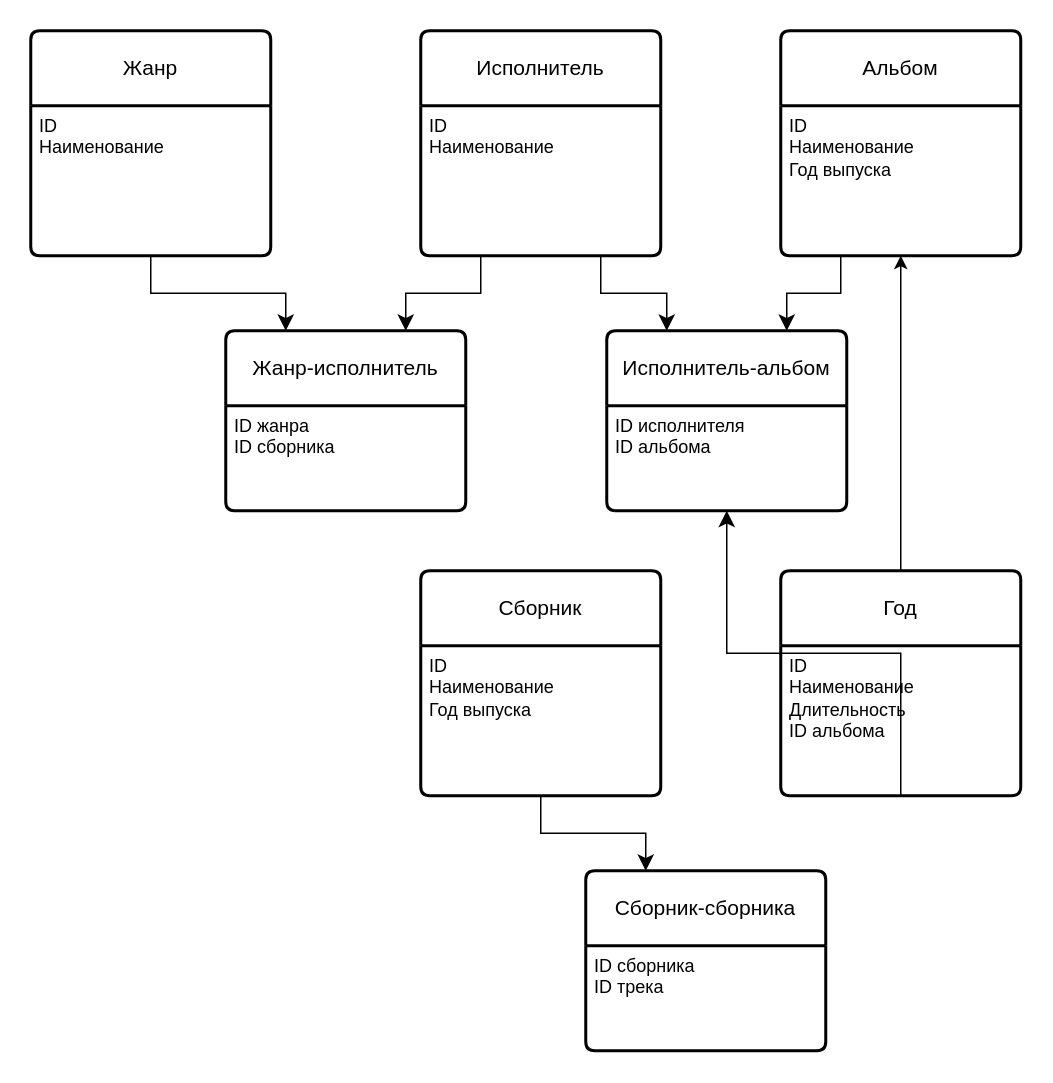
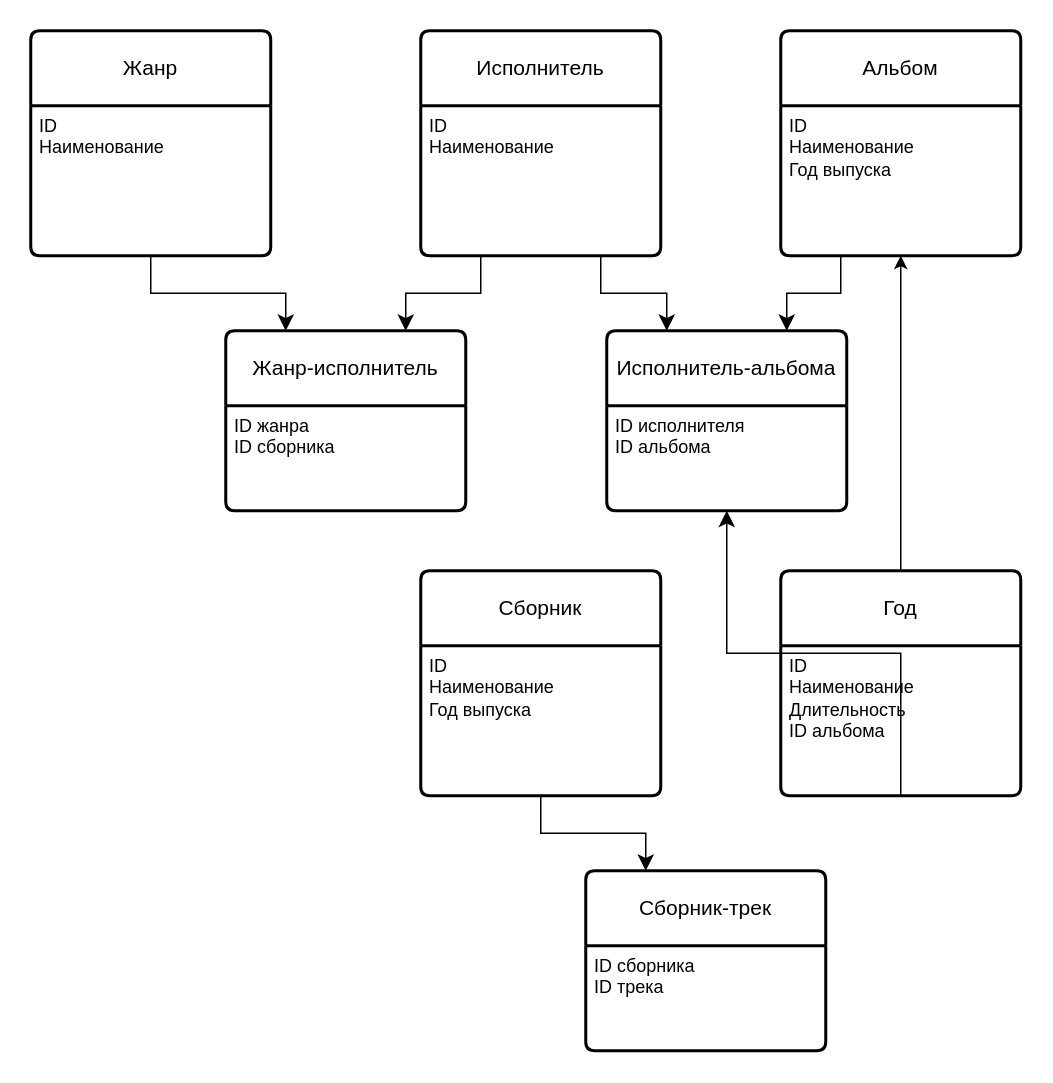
(727, 368) -> (727, 368)
(706, 908) -> (706, 908)
